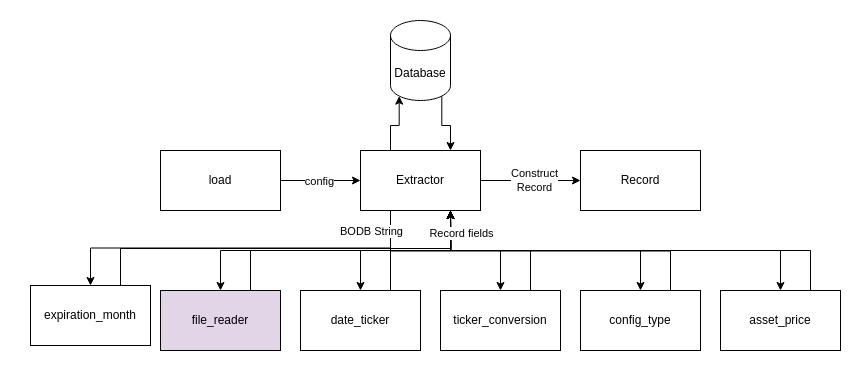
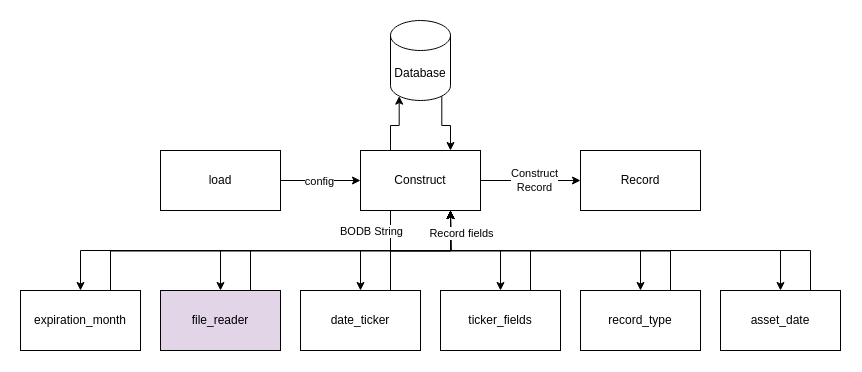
(421, 181) -> (421, 181)
(91, 316) -> (81, 321)
(501, 321) -> (501, 321)
(641, 321) -> (641, 321)
(781, 321) -> (781, 321)
